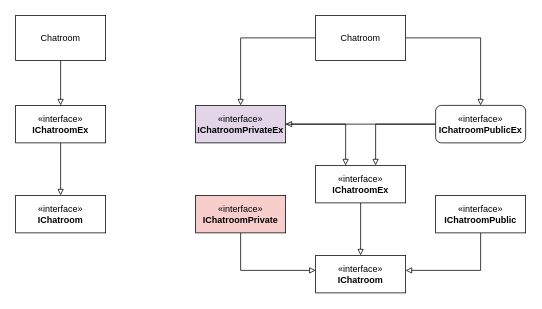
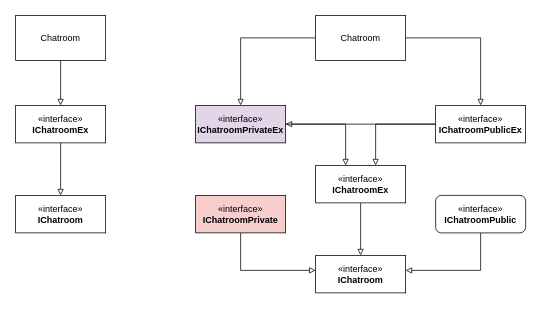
(480, 124) -> (480, 124)
(480, 214) -> (480, 214)
